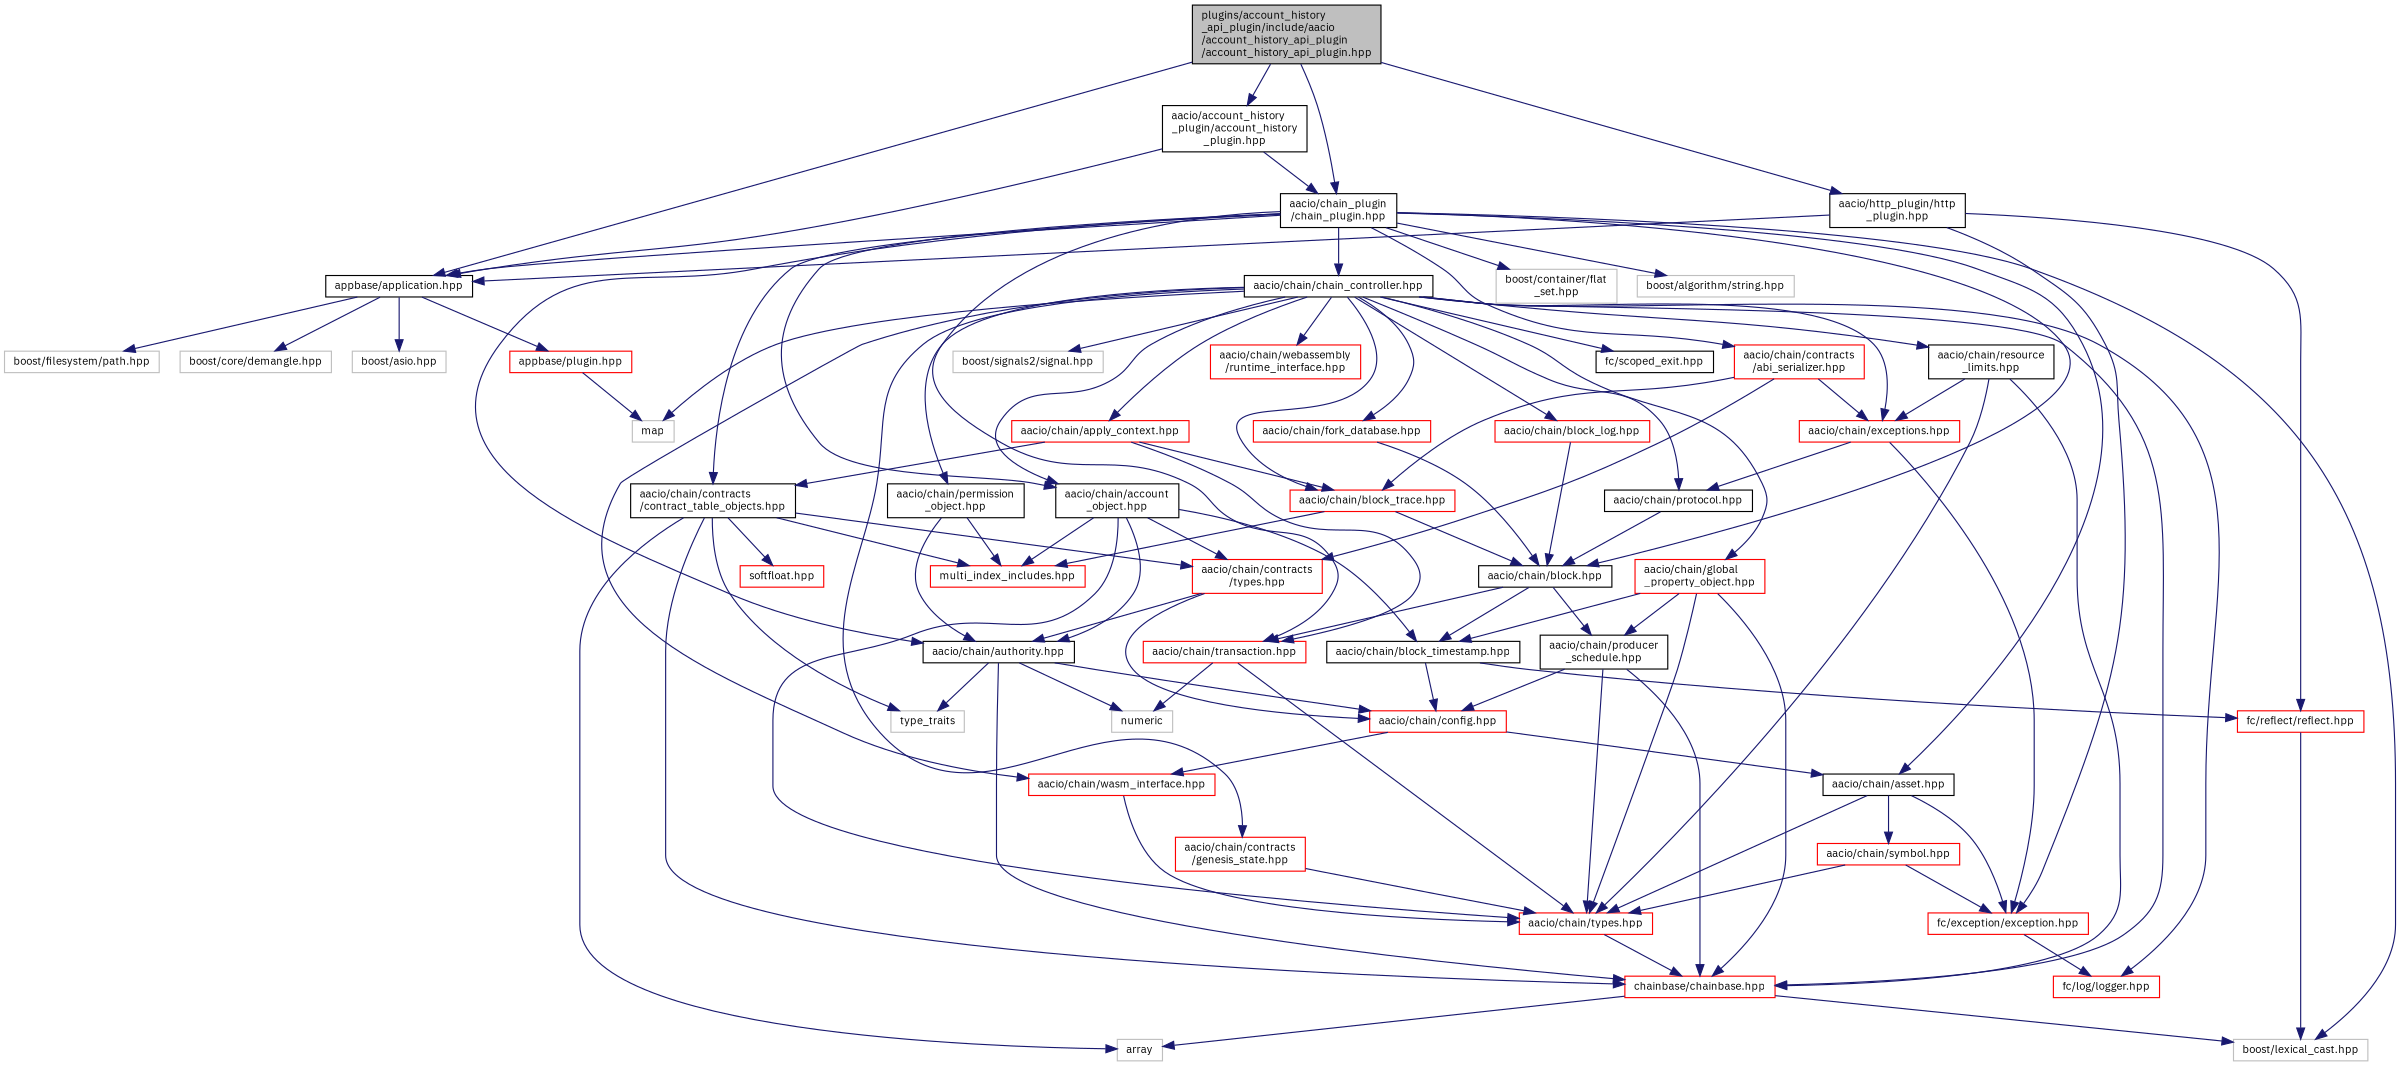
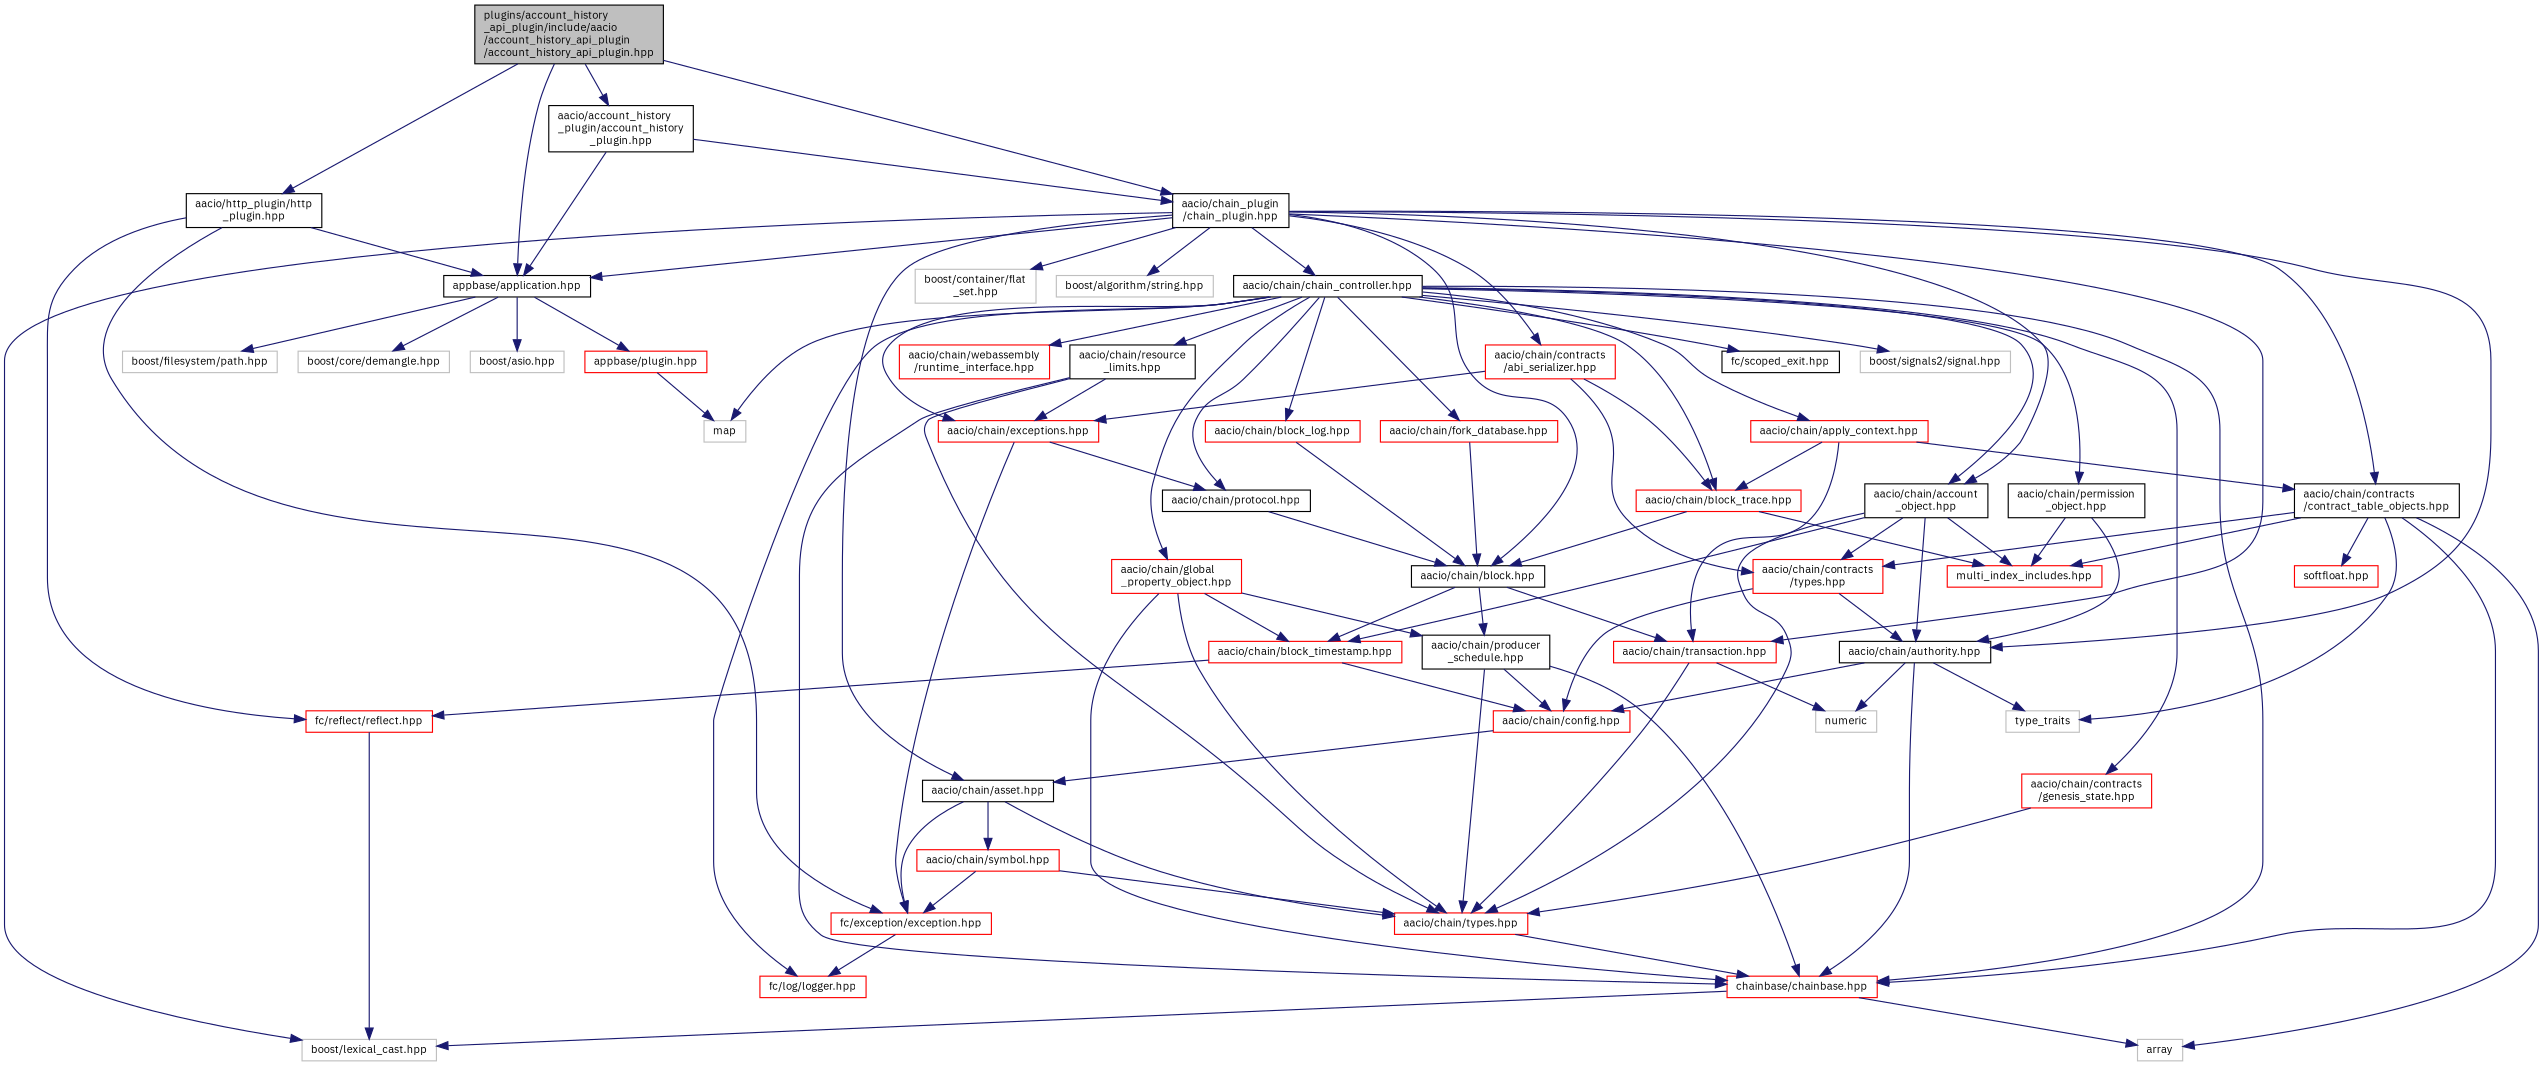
(1423, 652) -> (1305, 652)
(1122, 785) -> none
